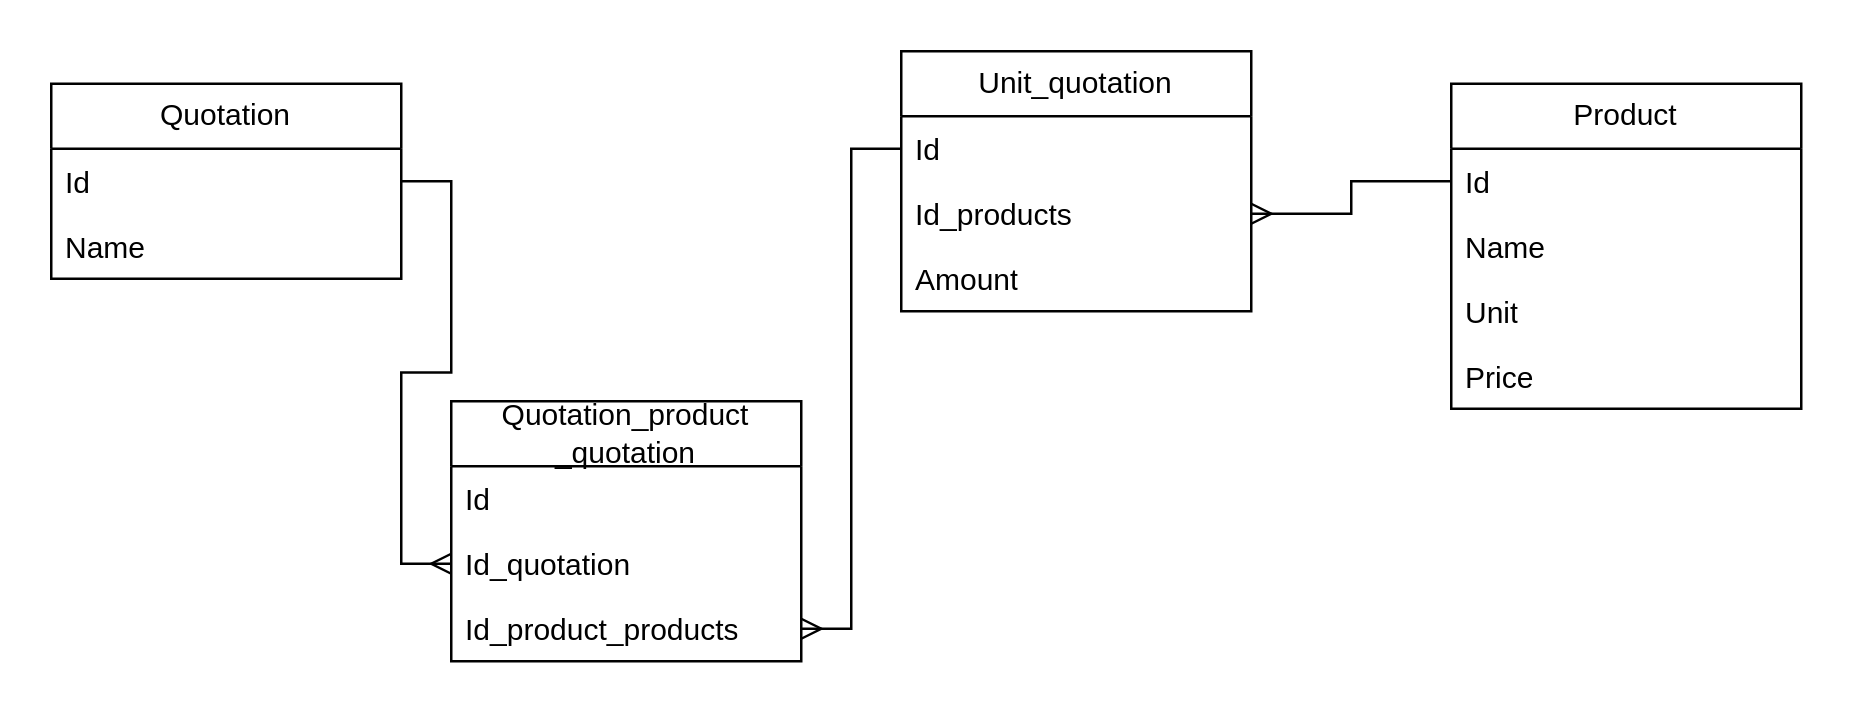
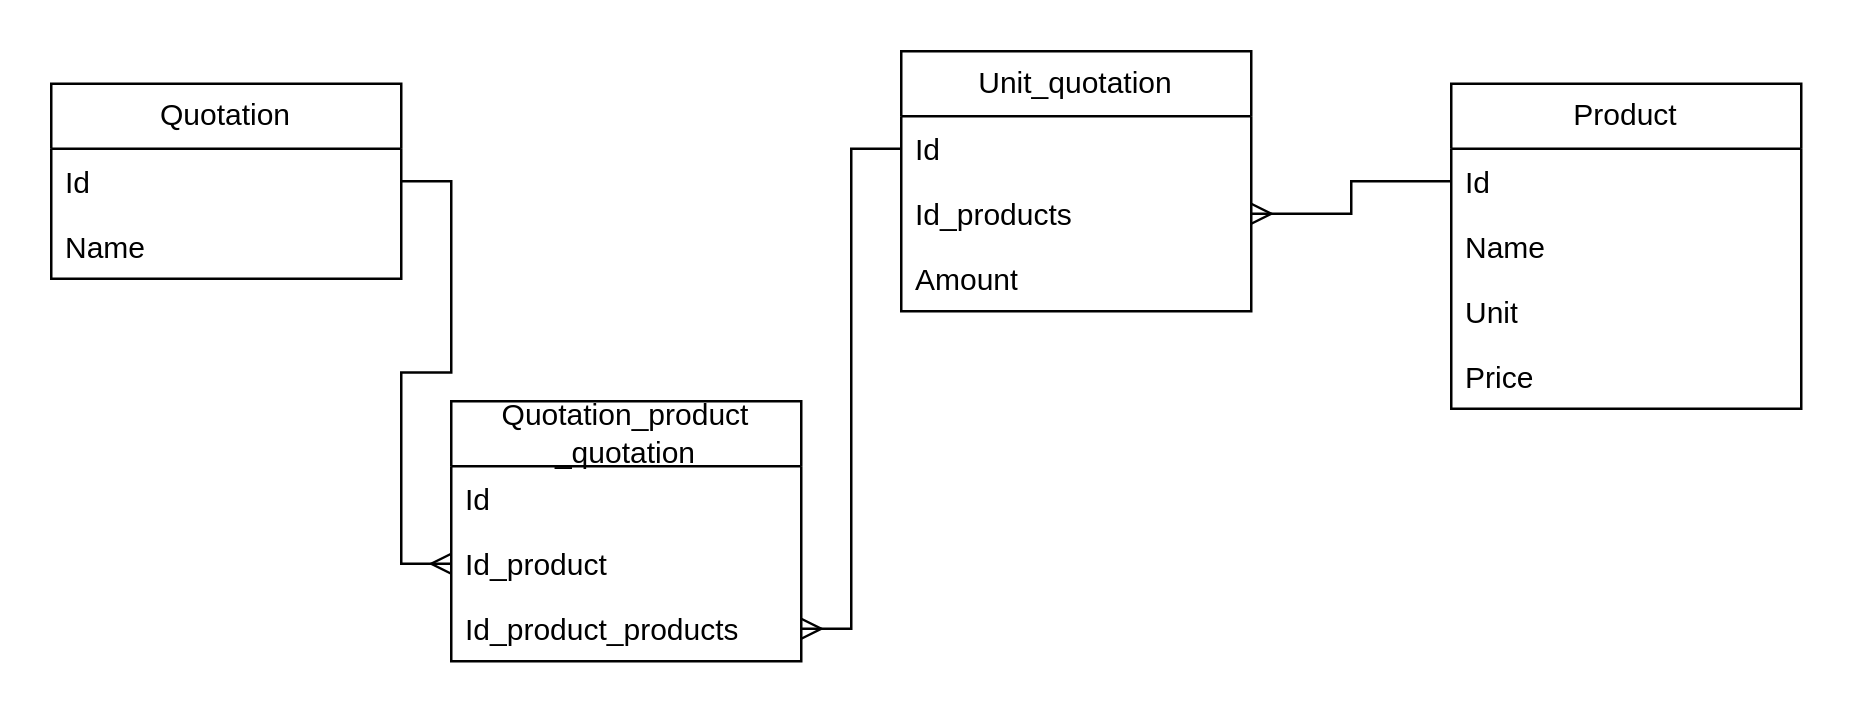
(563, 567) -> (550, 567)
